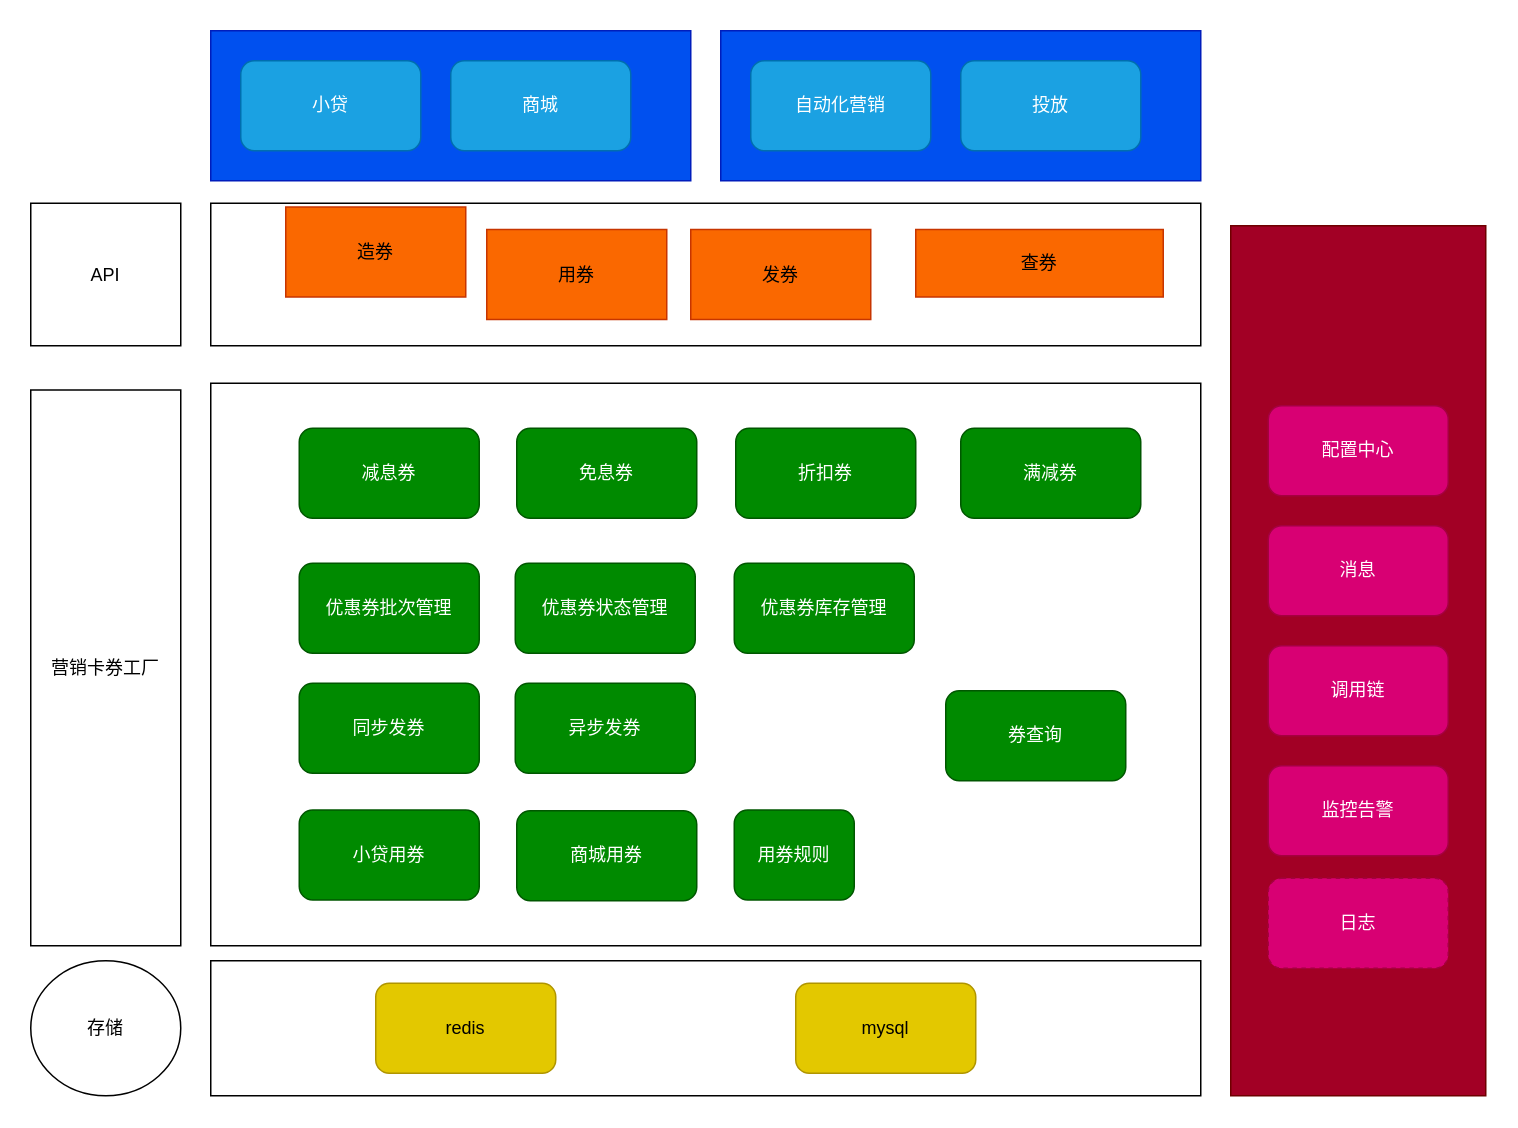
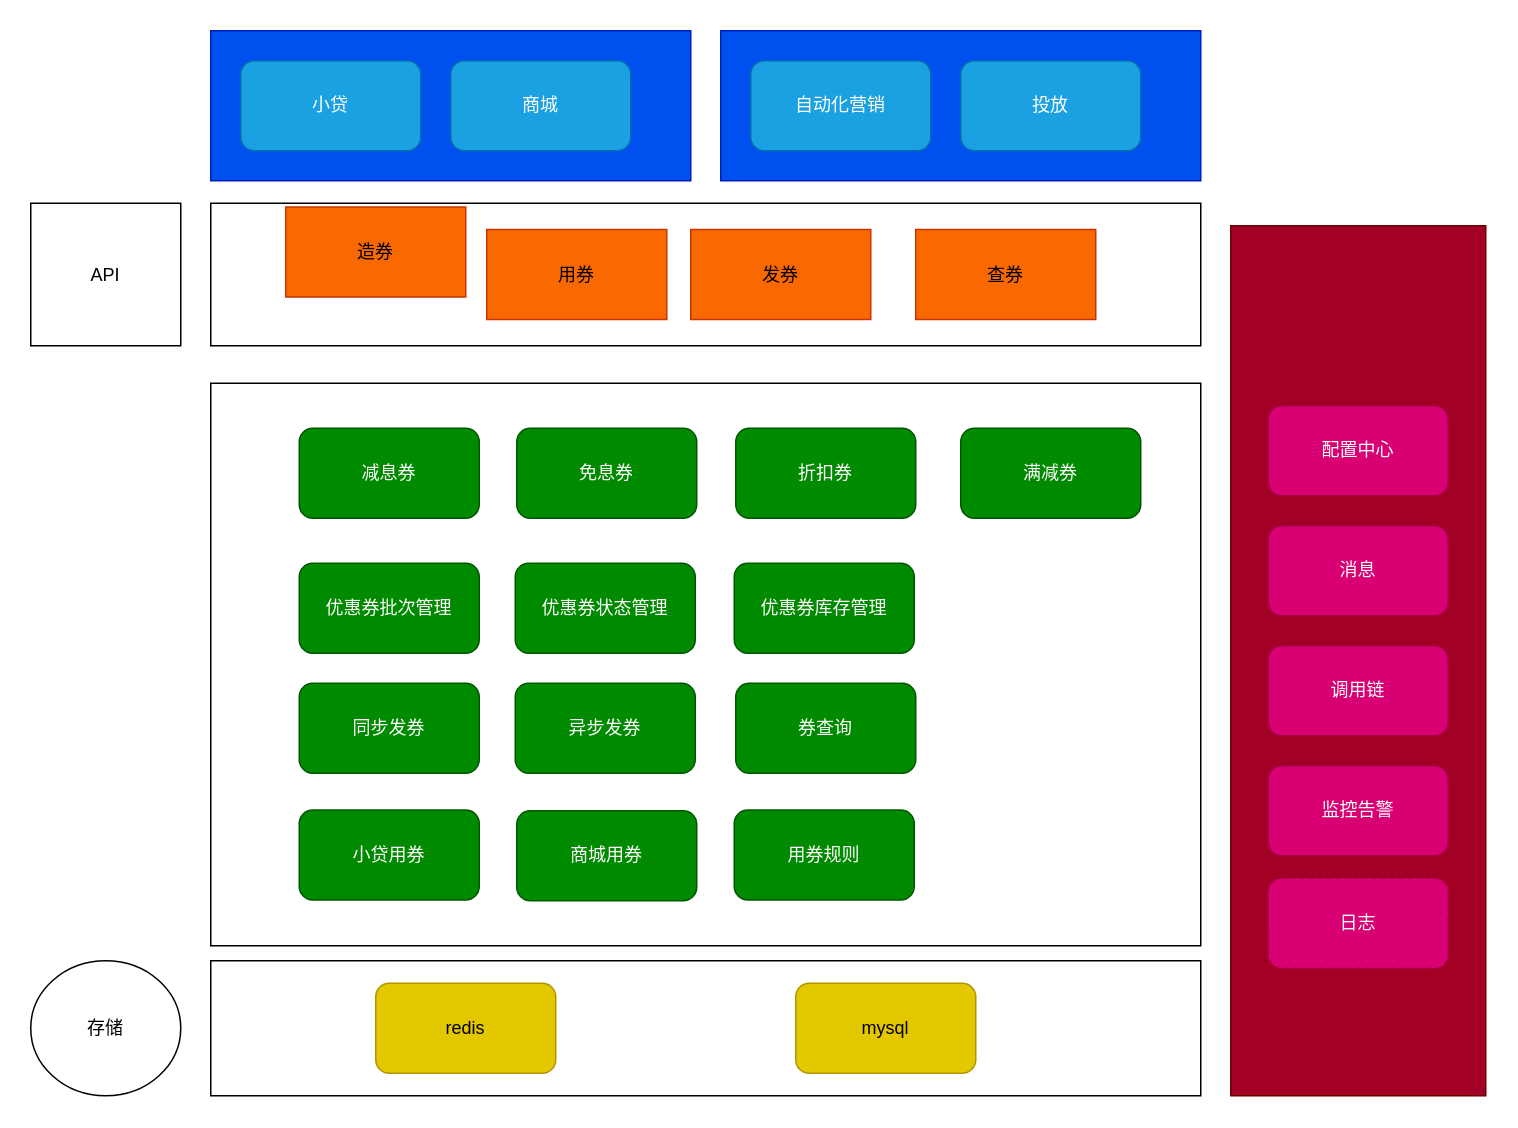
(1040, 263) -> (1006, 275)
(106, 668) -> none
(1036, 736) -> (826, 728)
(794, 855) -> (824, 855)
